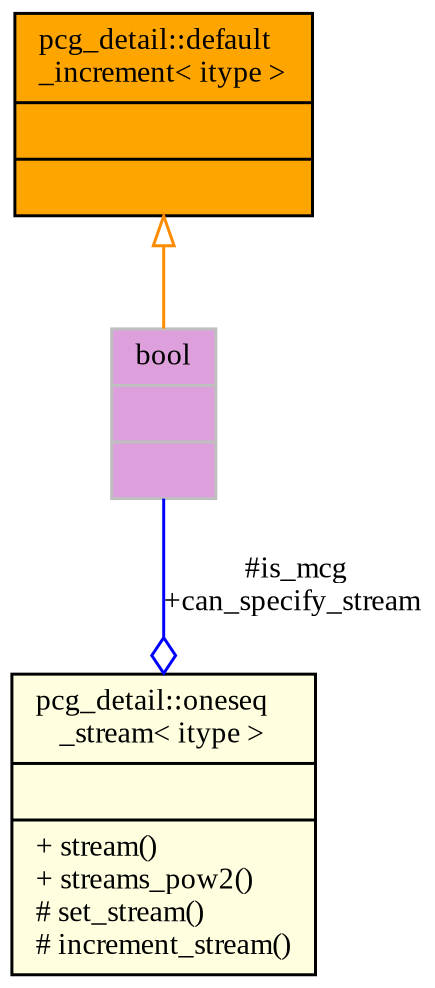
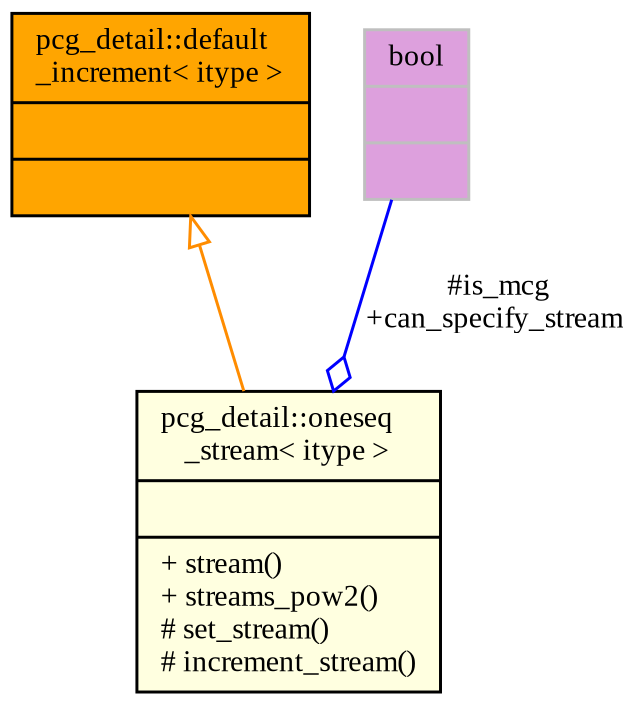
(164, 287) -> (222, 318)
